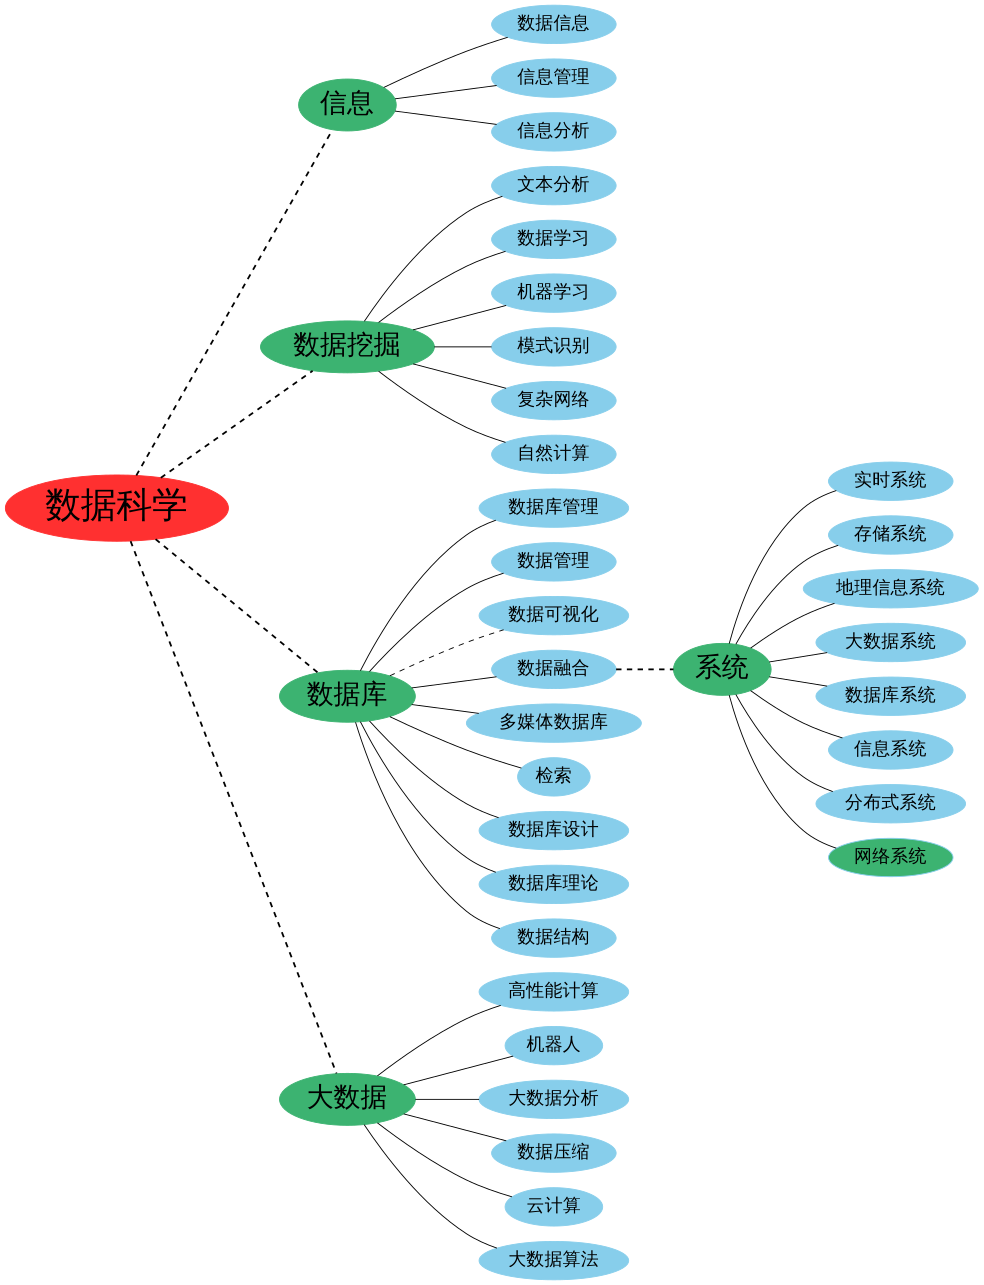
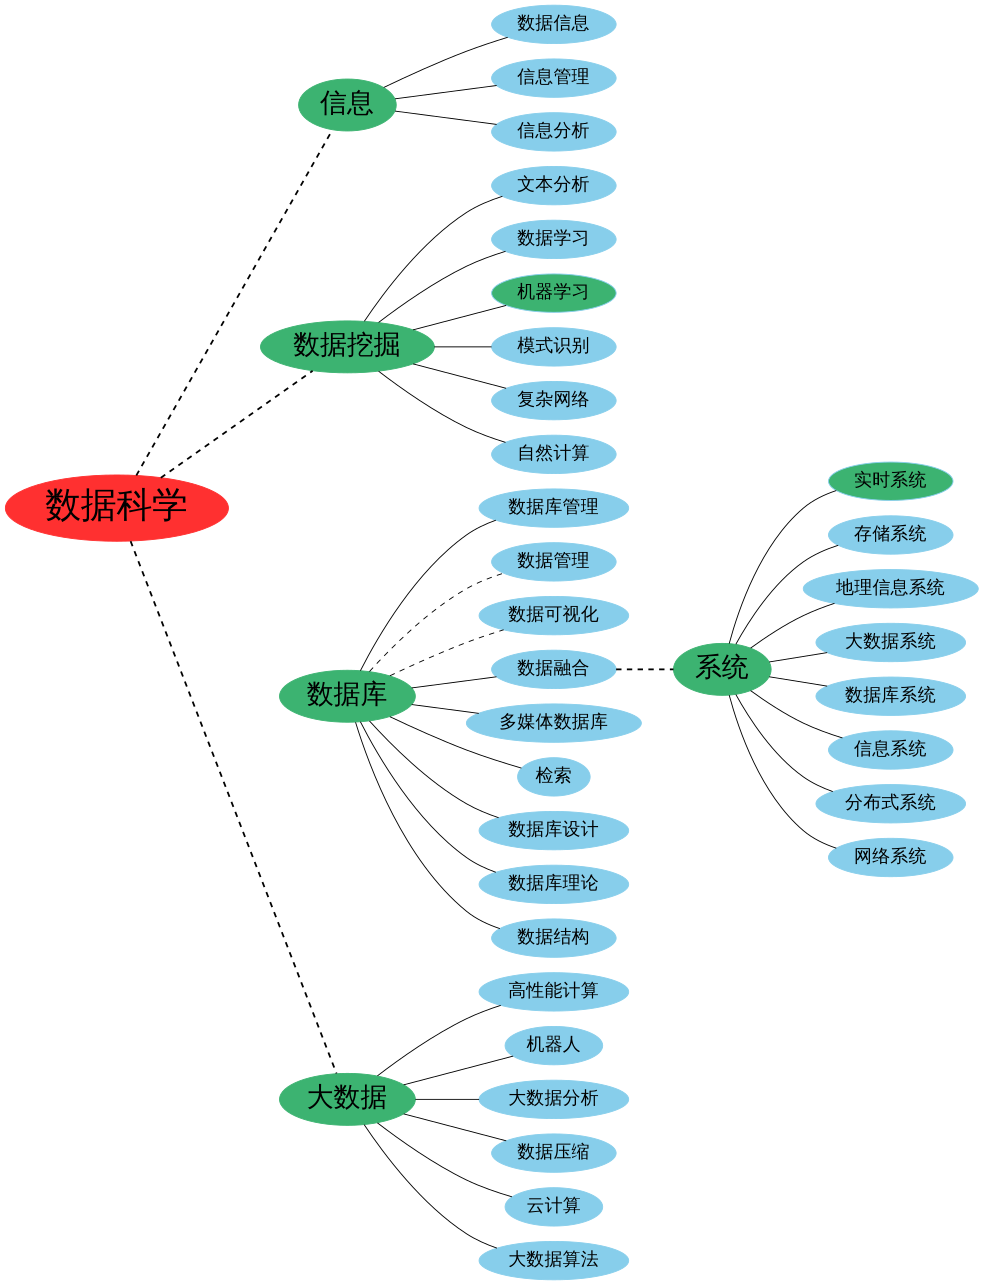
(554, 293) -> (554, 293)
(891, 481) -> (891, 481)
(237, 606) -> none
(430, 614) -> (430, 614)
(891, 857) -> (891, 857)
